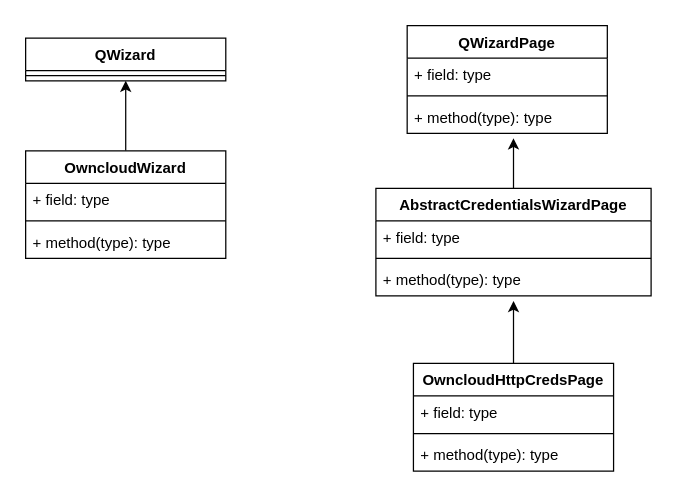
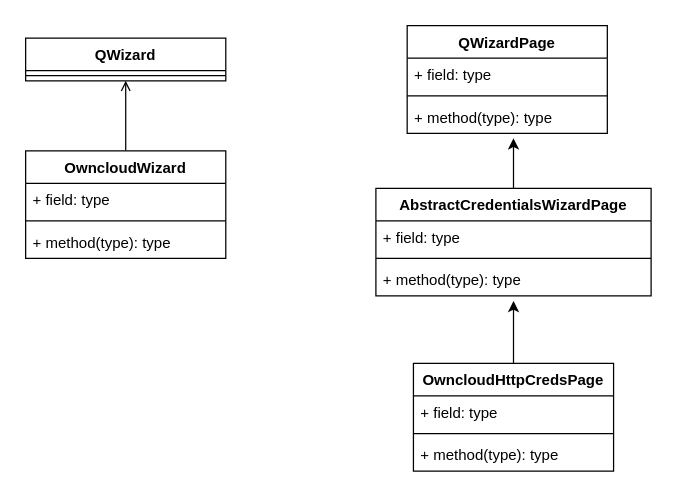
(126, 91) -> (126, 88)
